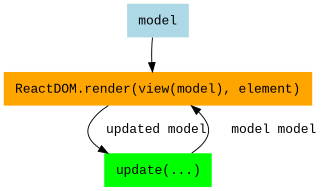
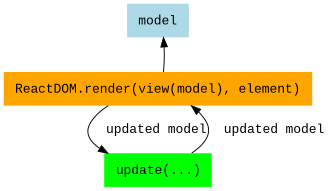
(152, 50) -> (164, 59)
(266, 129) -> (266, 129)
